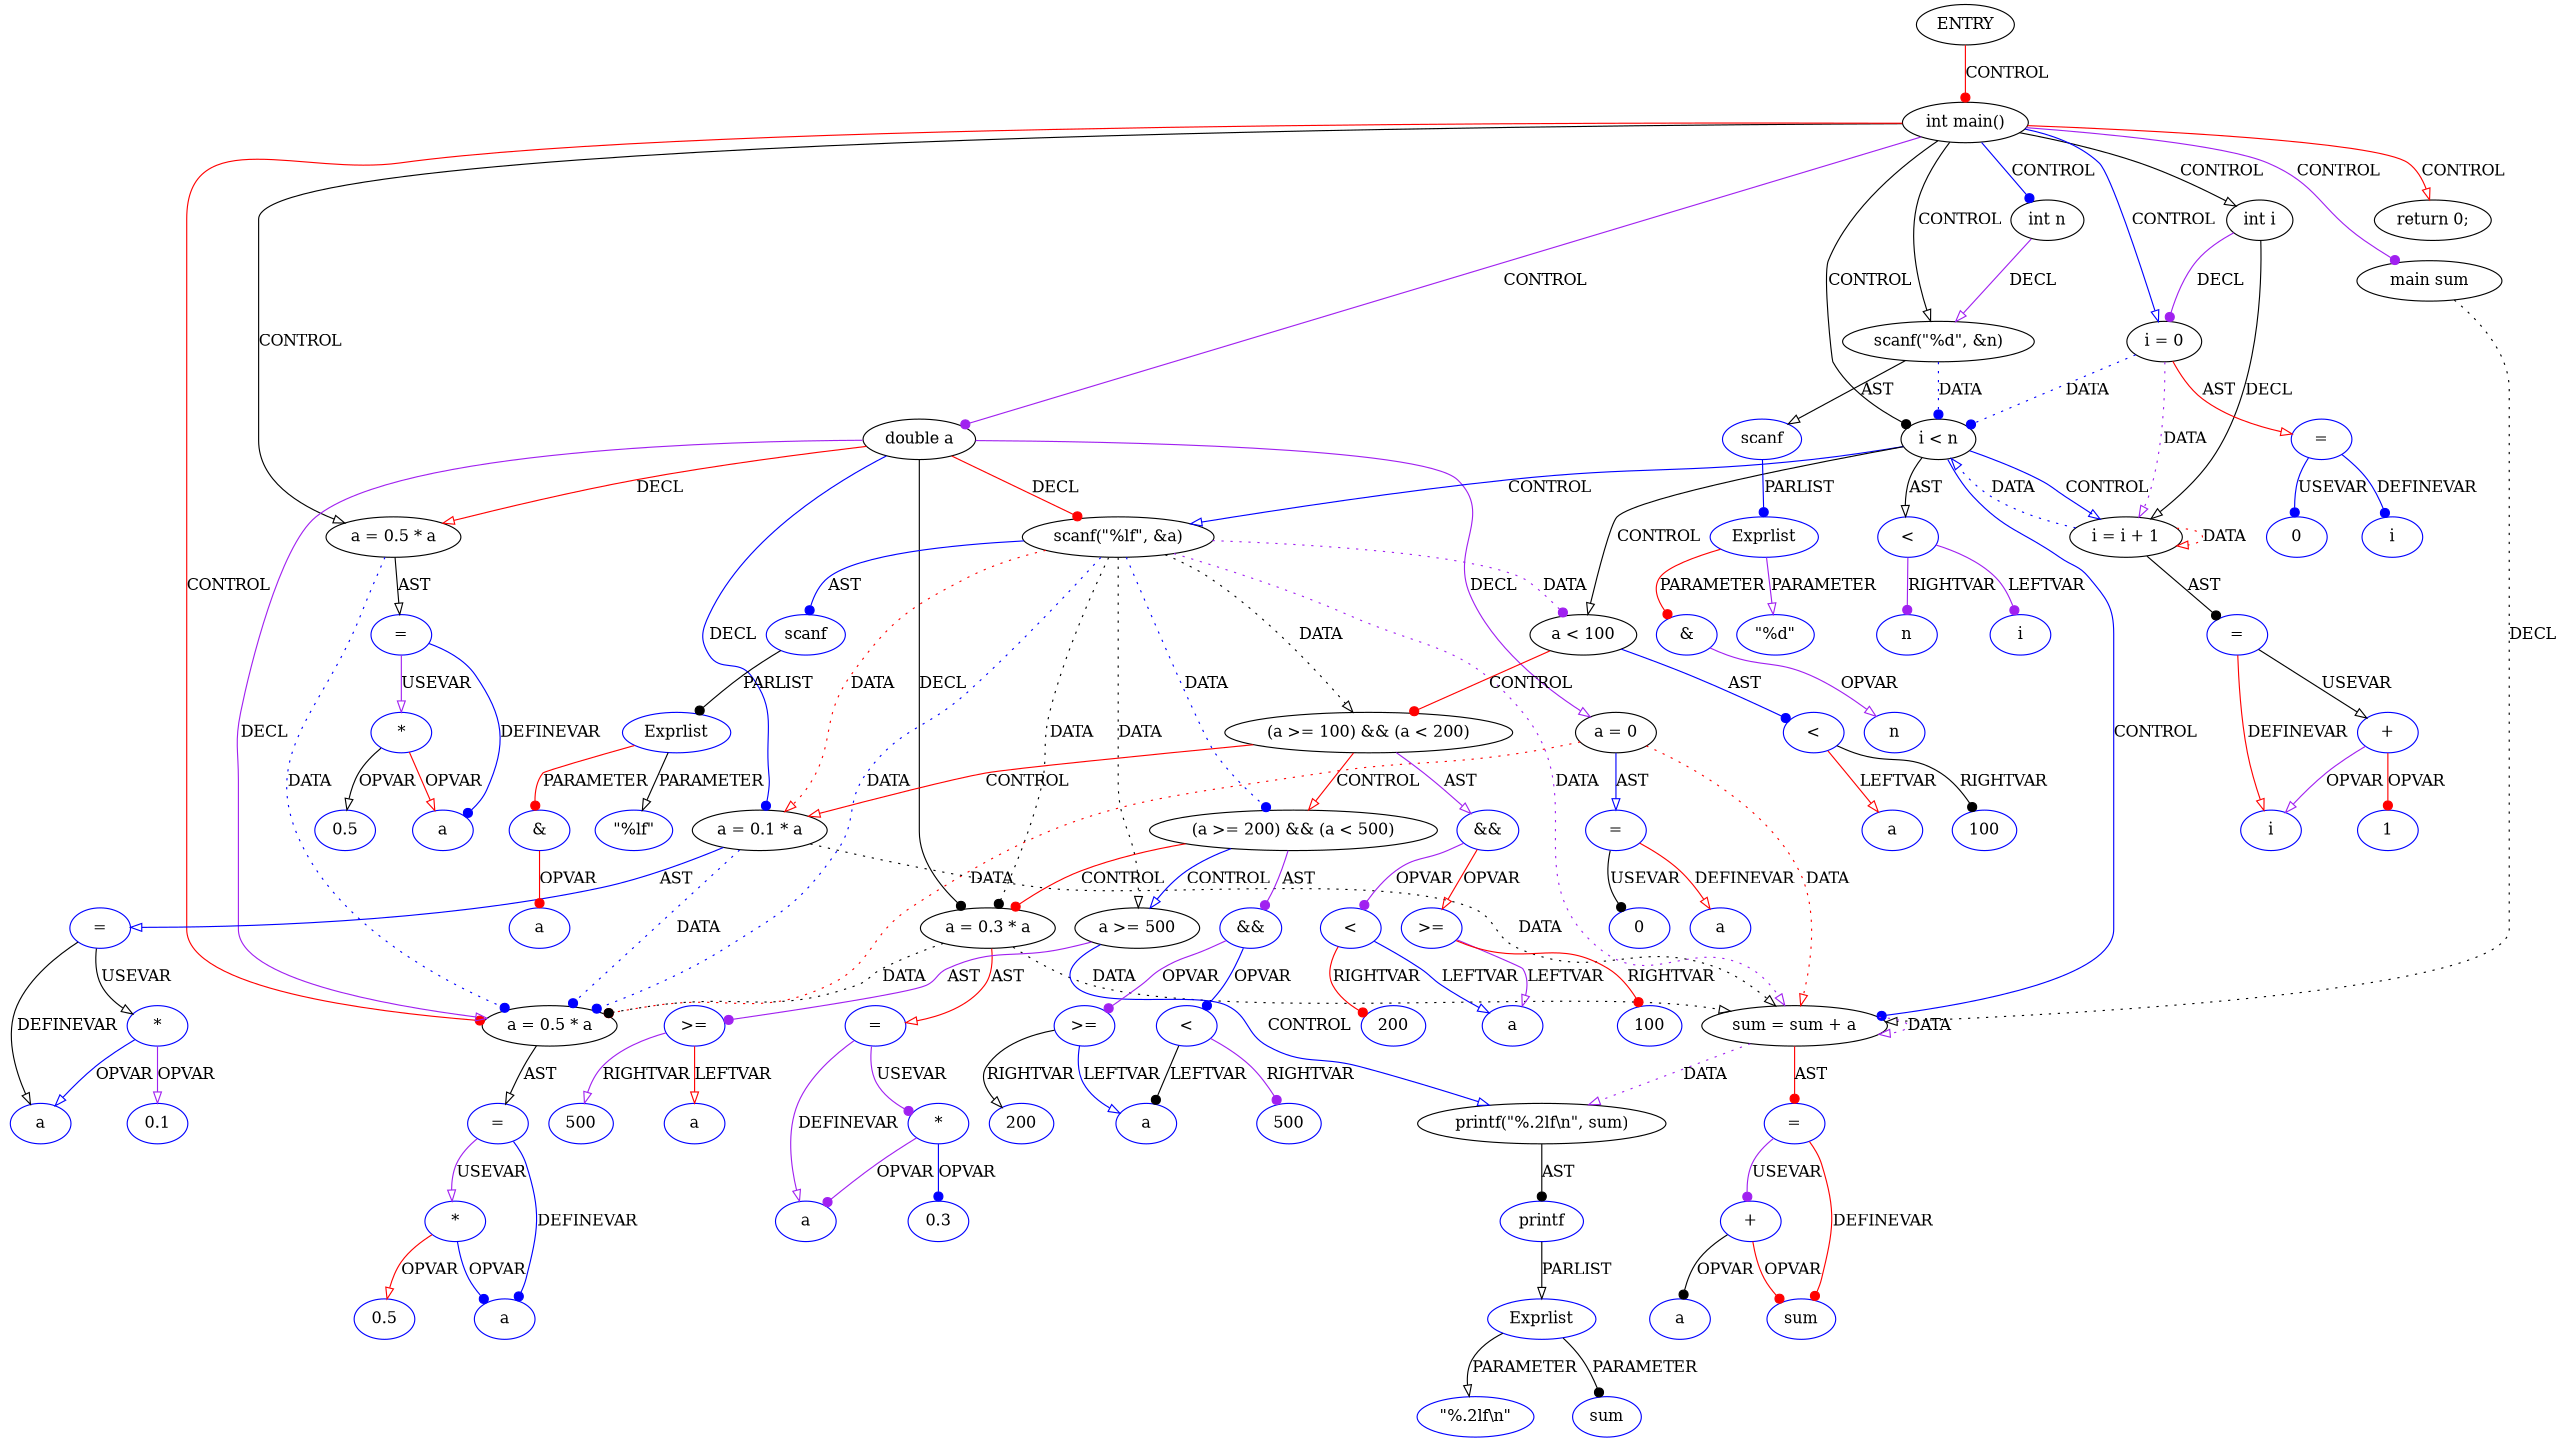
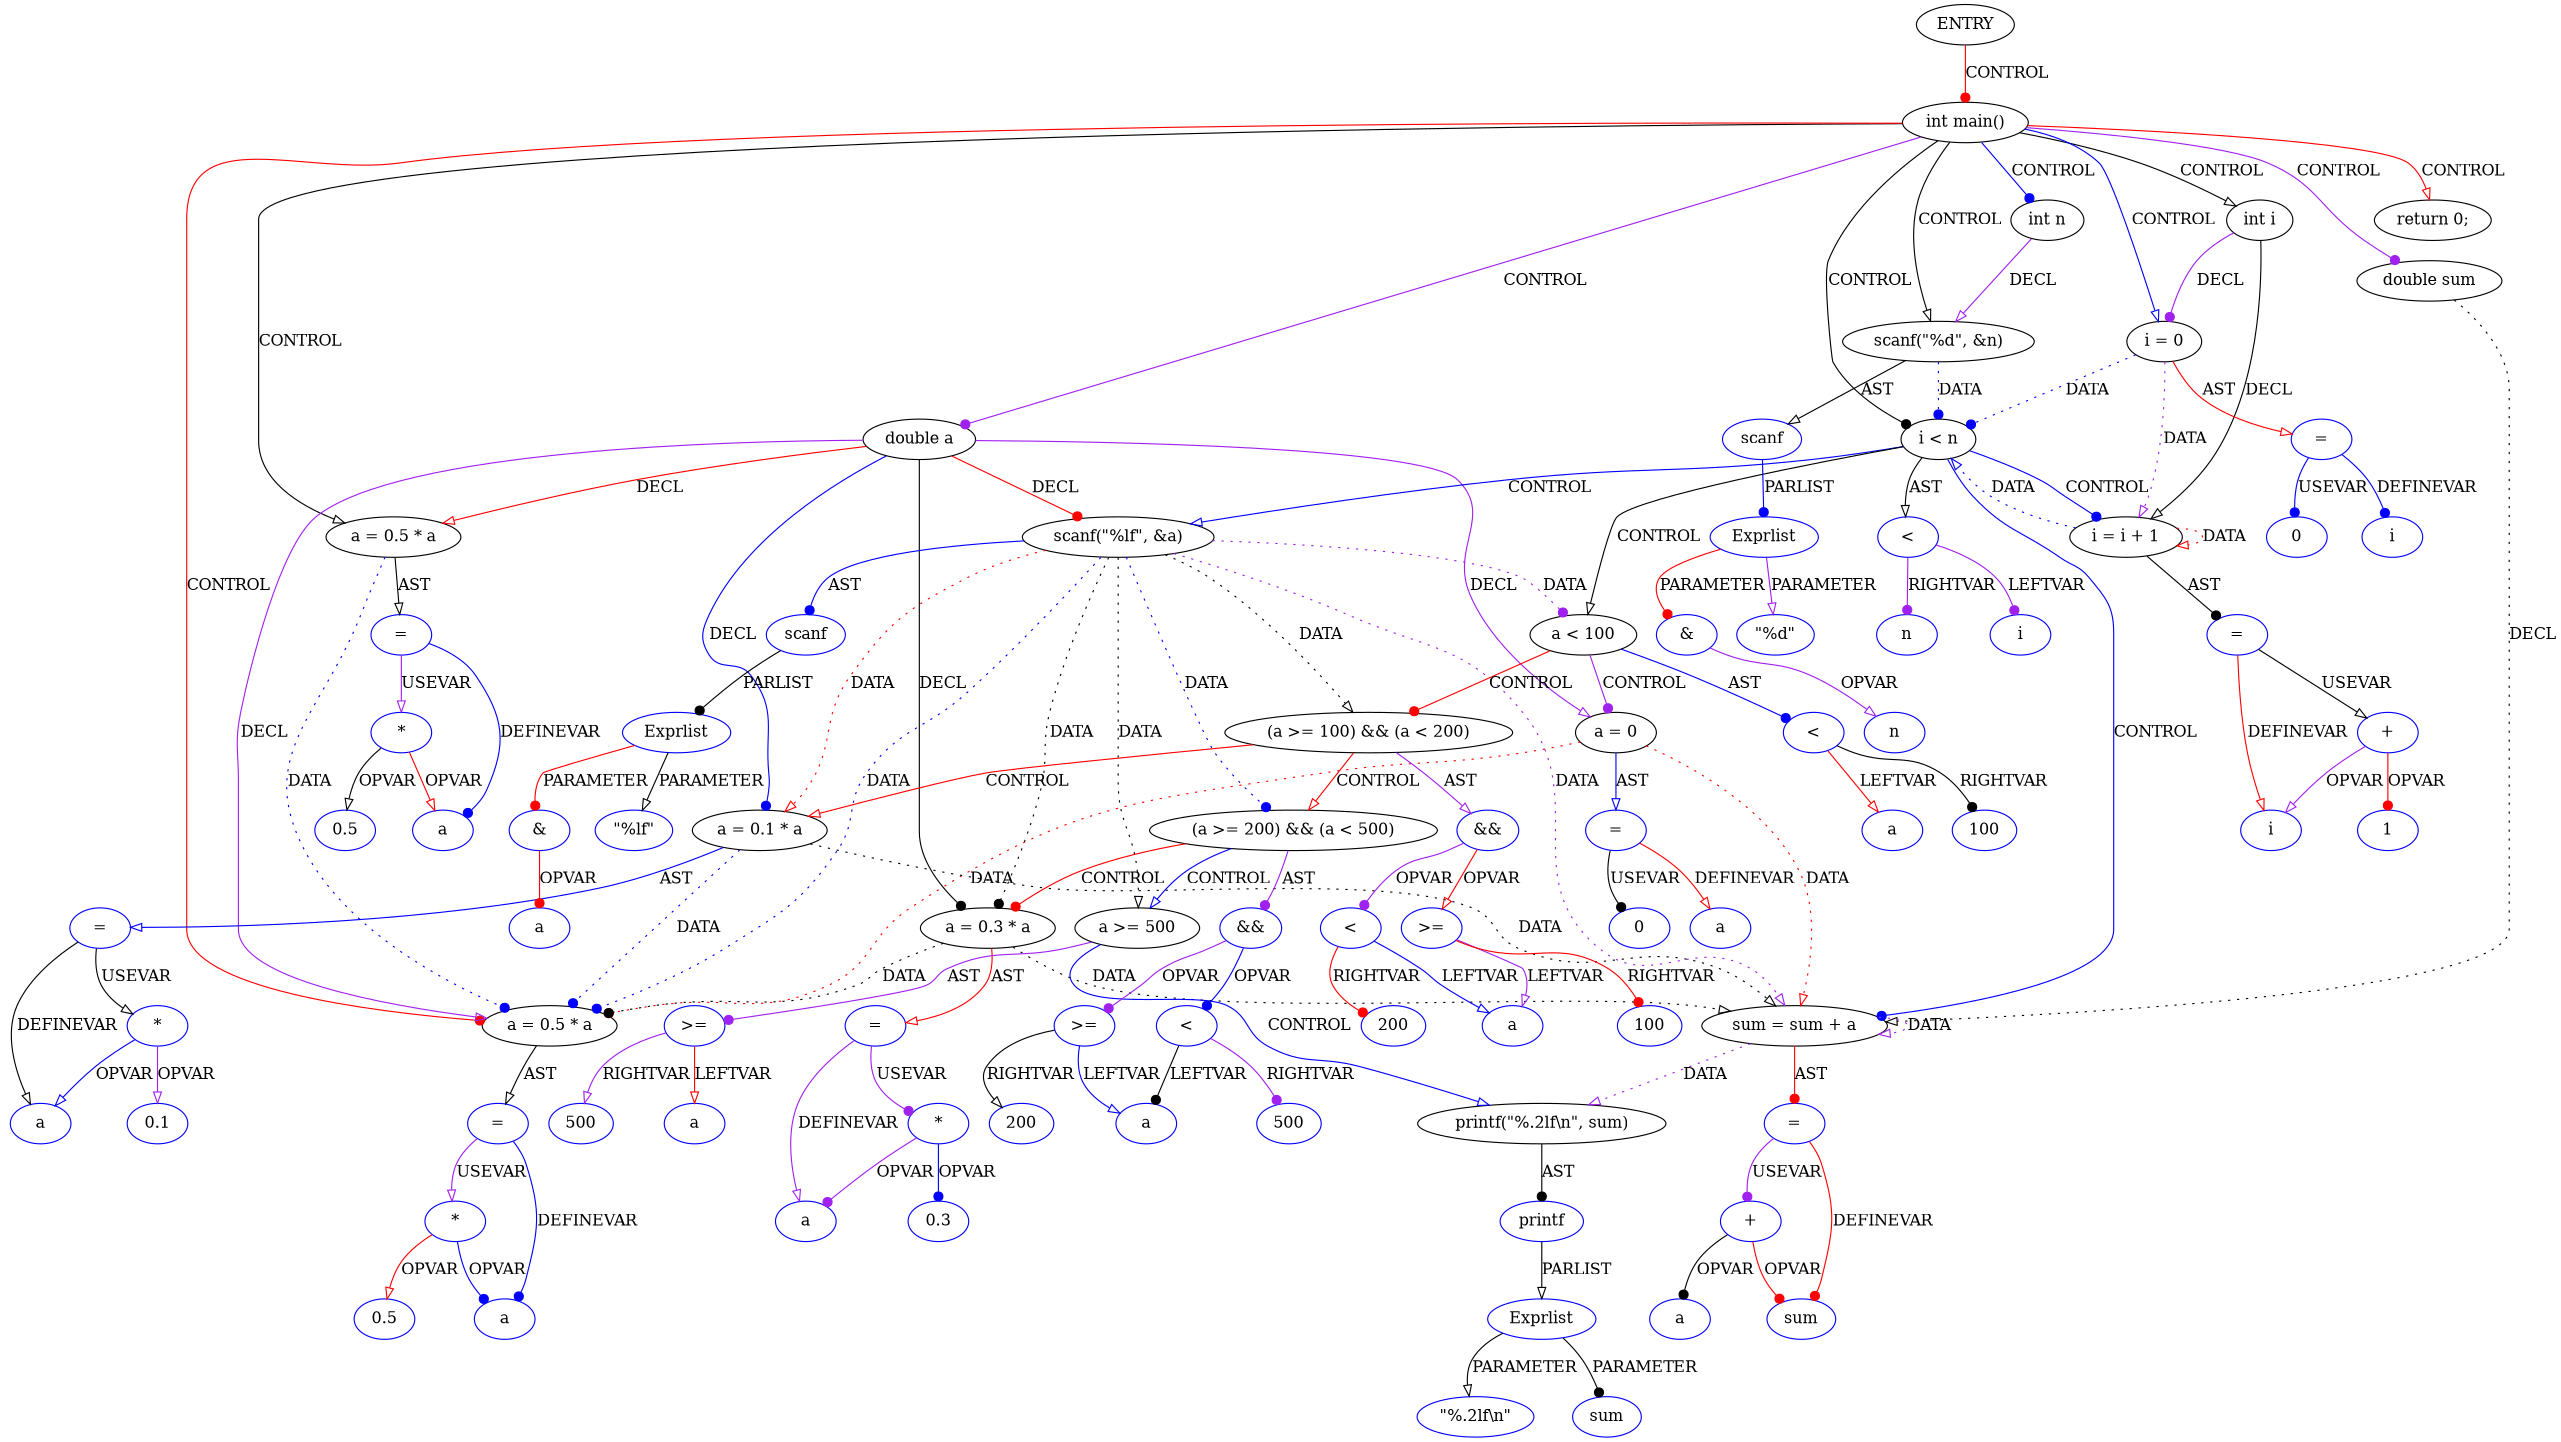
(2429, 281) -> (2429, 281)
(2034, 477) -> (2034, 477)
none -> (1598, 680)
